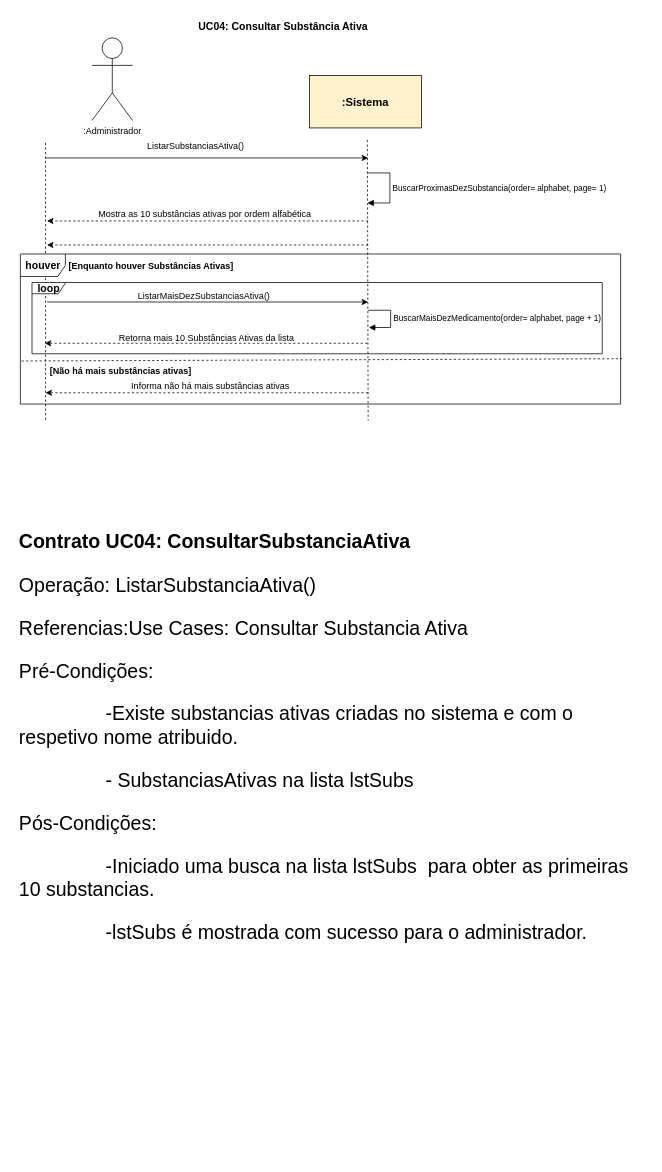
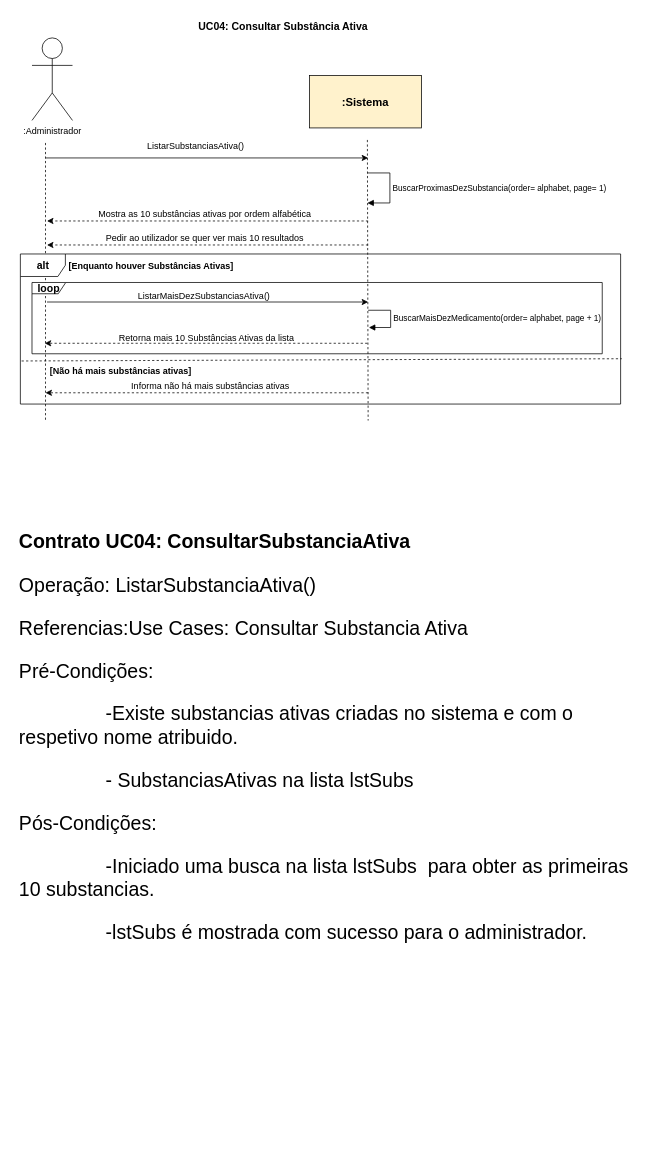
(112, 79) -> (52, 79)
none -> (205, 238)
(43, 265) -> (43, 265)
